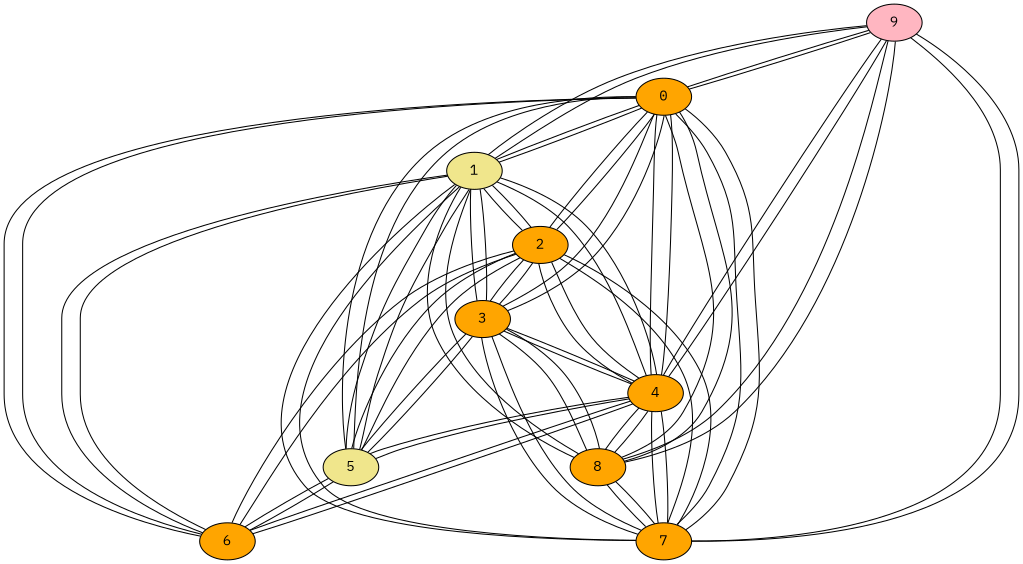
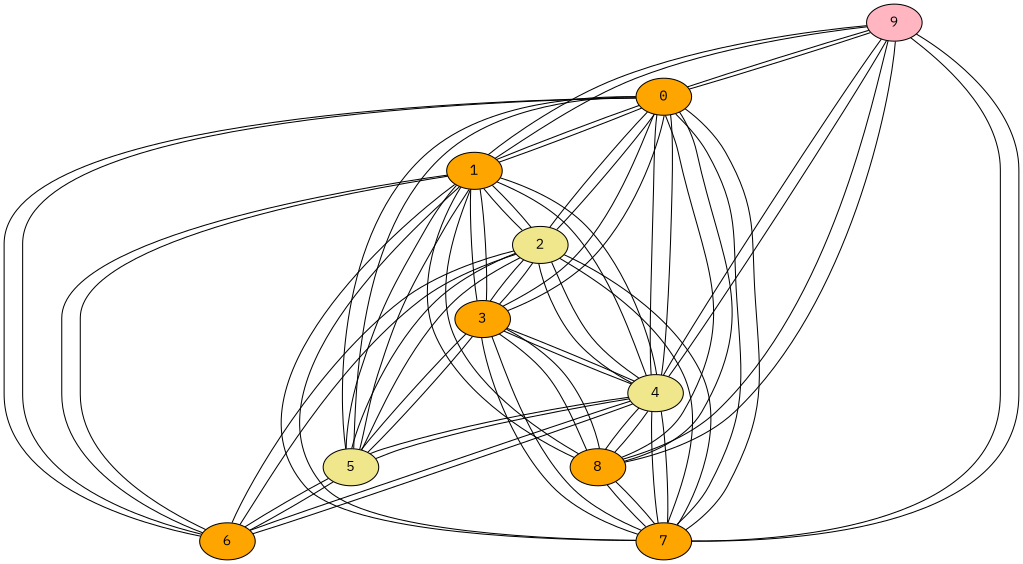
(474, 171) -> (474, 171)
(540, 245) -> (540, 245)
(656, 393) -> (656, 393)
